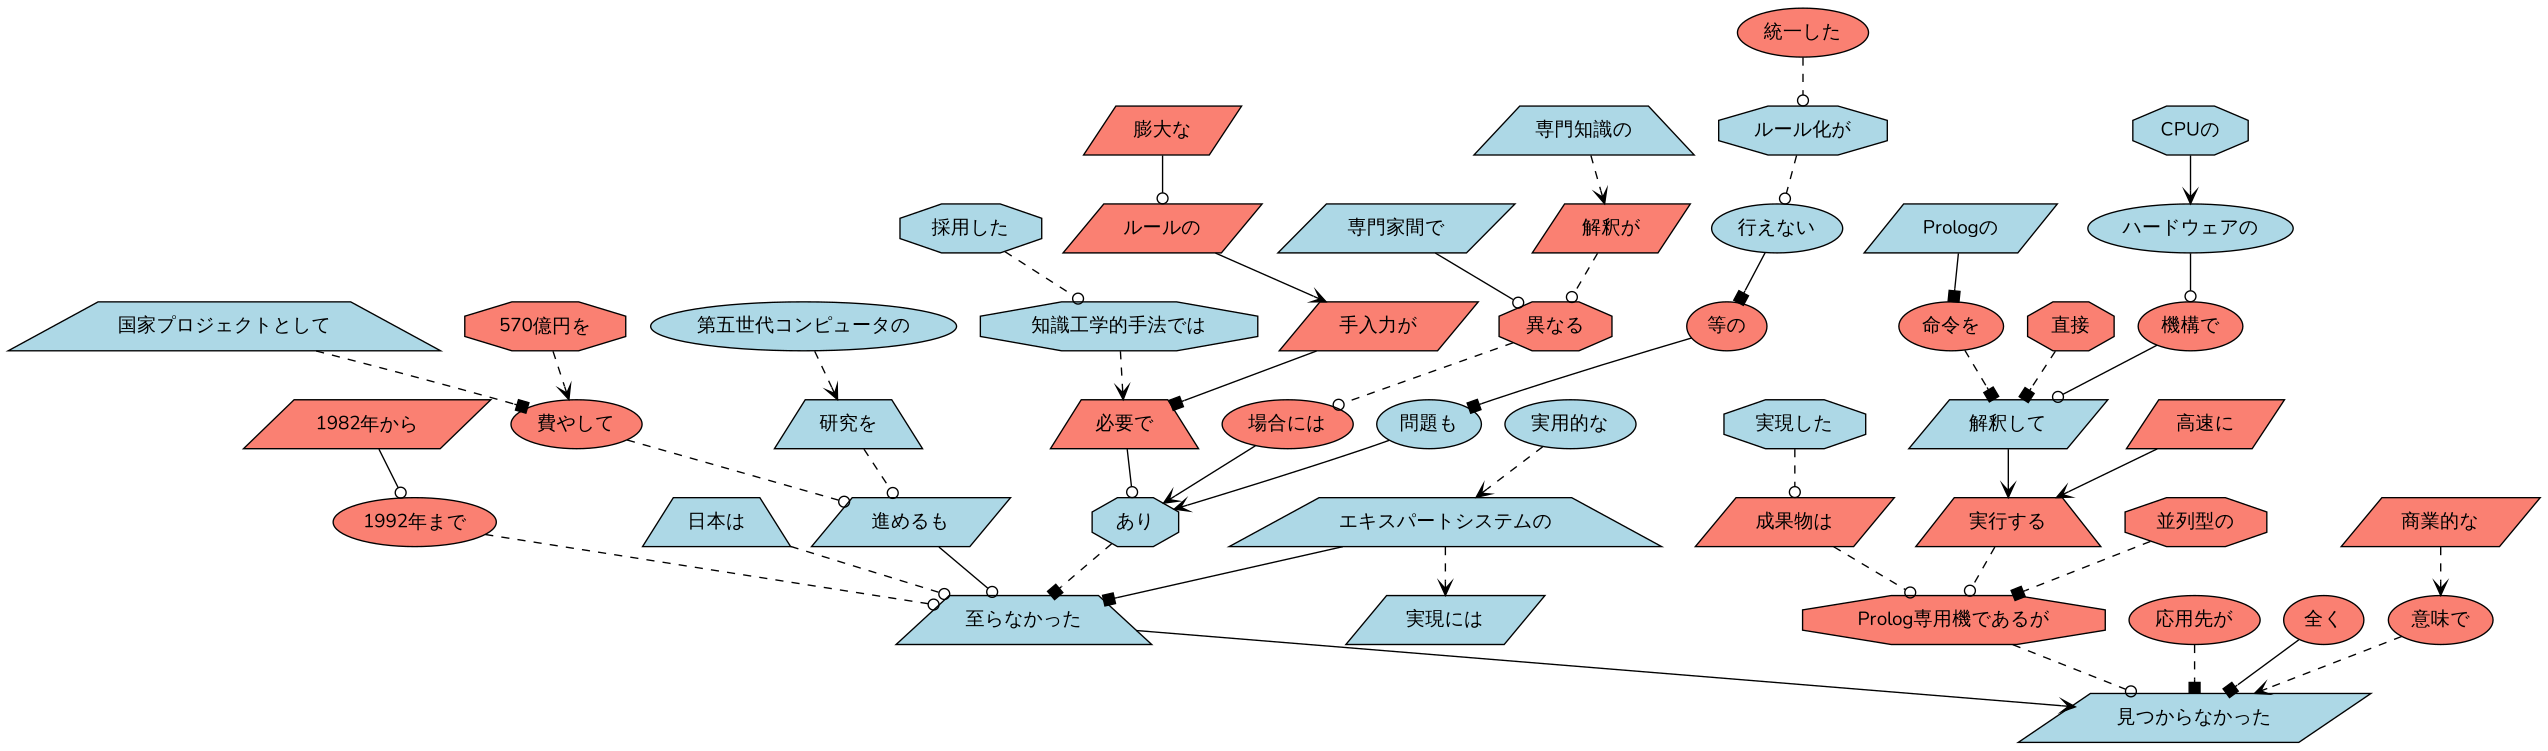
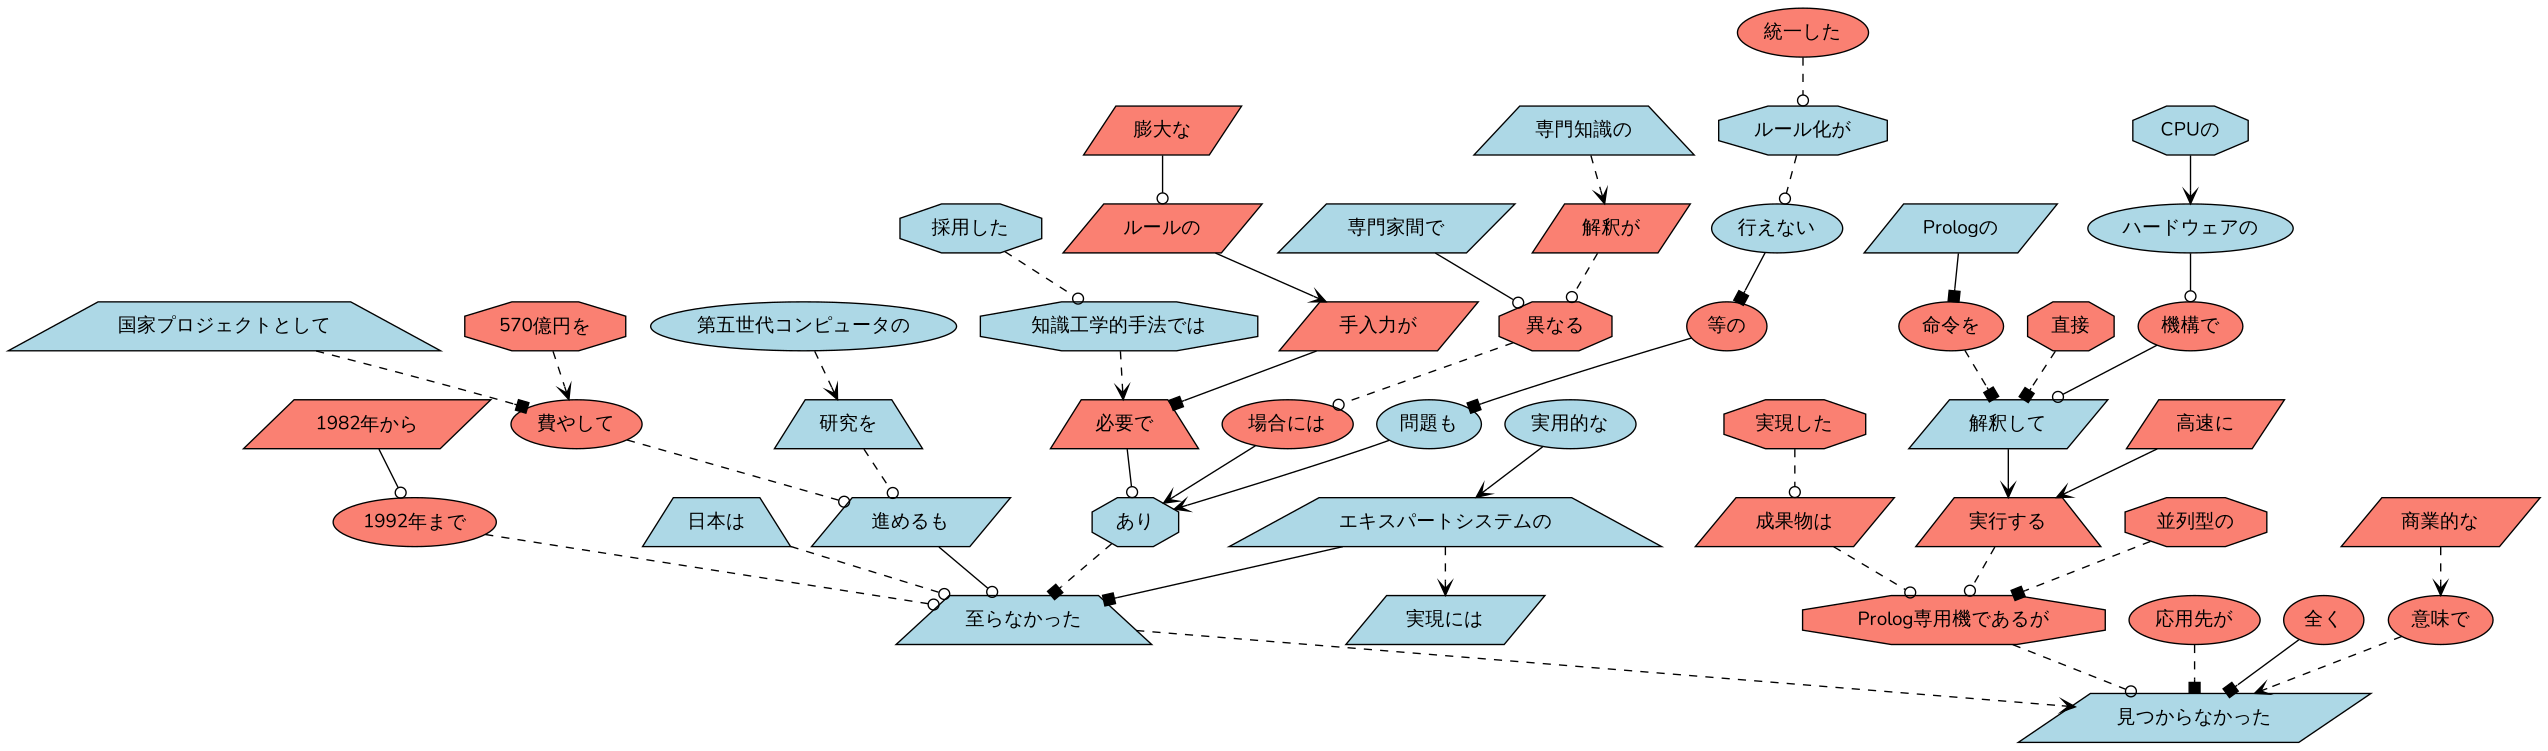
(1795, 424) -> (1795, 424)
(1515, 468) -> (1515, 468)
(1599, 668) -> (1599, 668)
